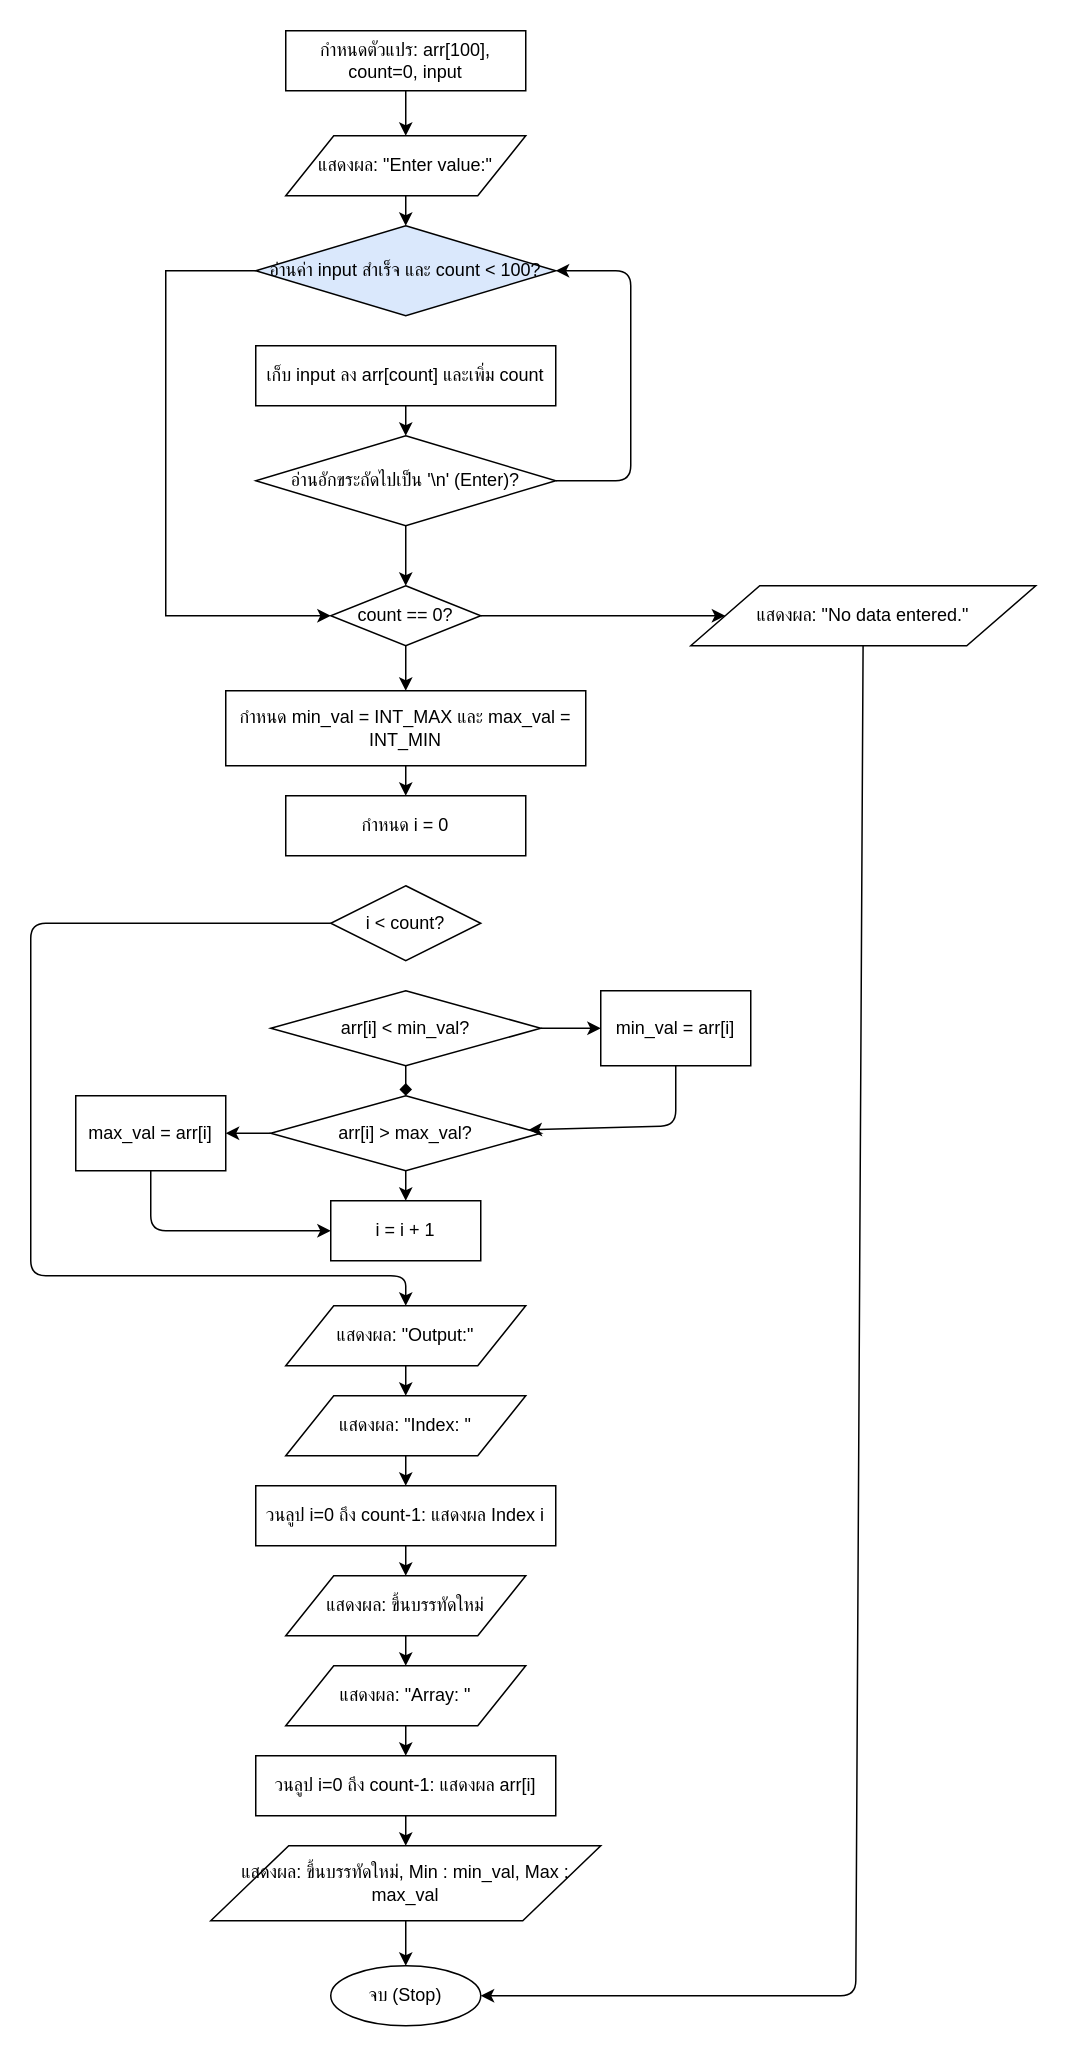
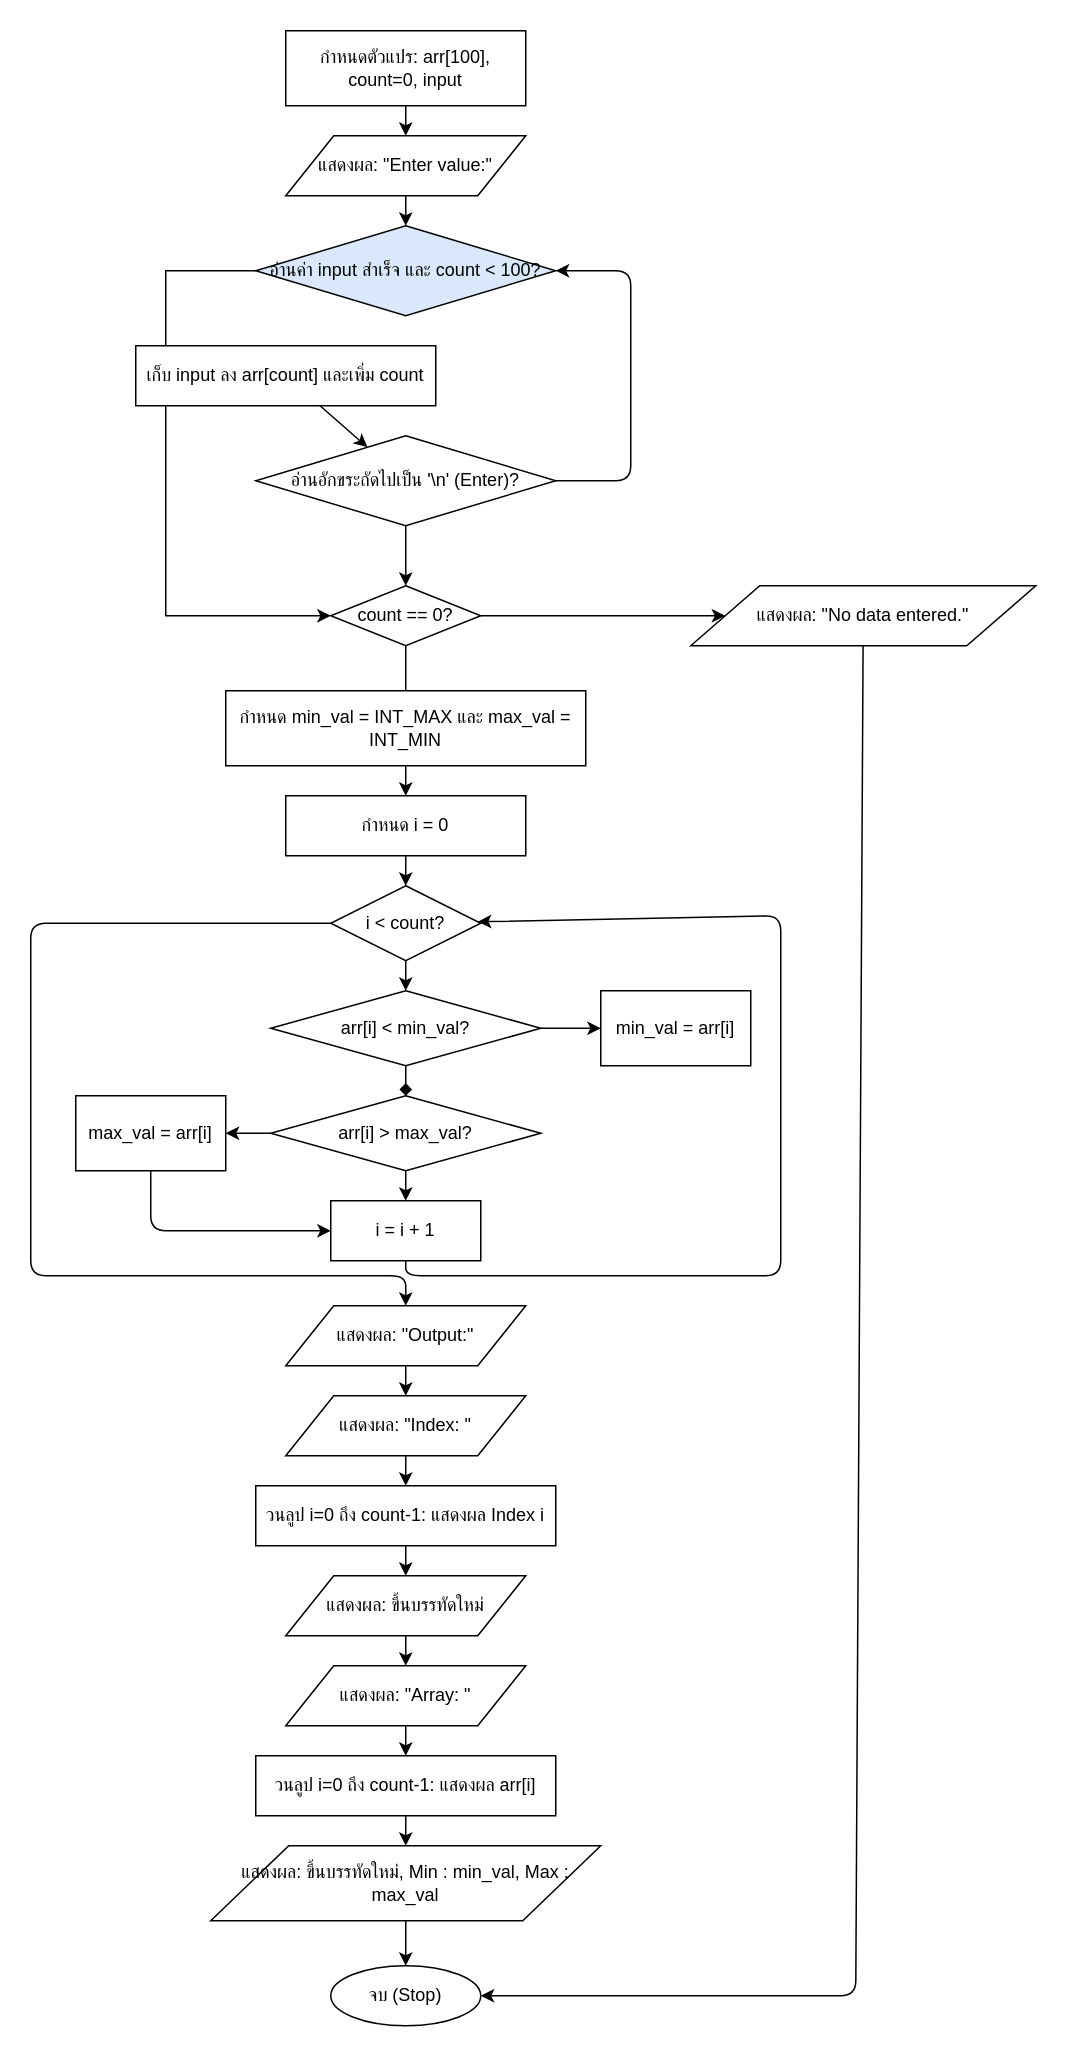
(406, 61) -> (406, 68)
(406, 376) -> (286, 376)
(406, 679) -> (406, 683)
none -> (406, 866)
none -> (406, 971)
(633, 1127) -> none
none -> (781, 1140)
